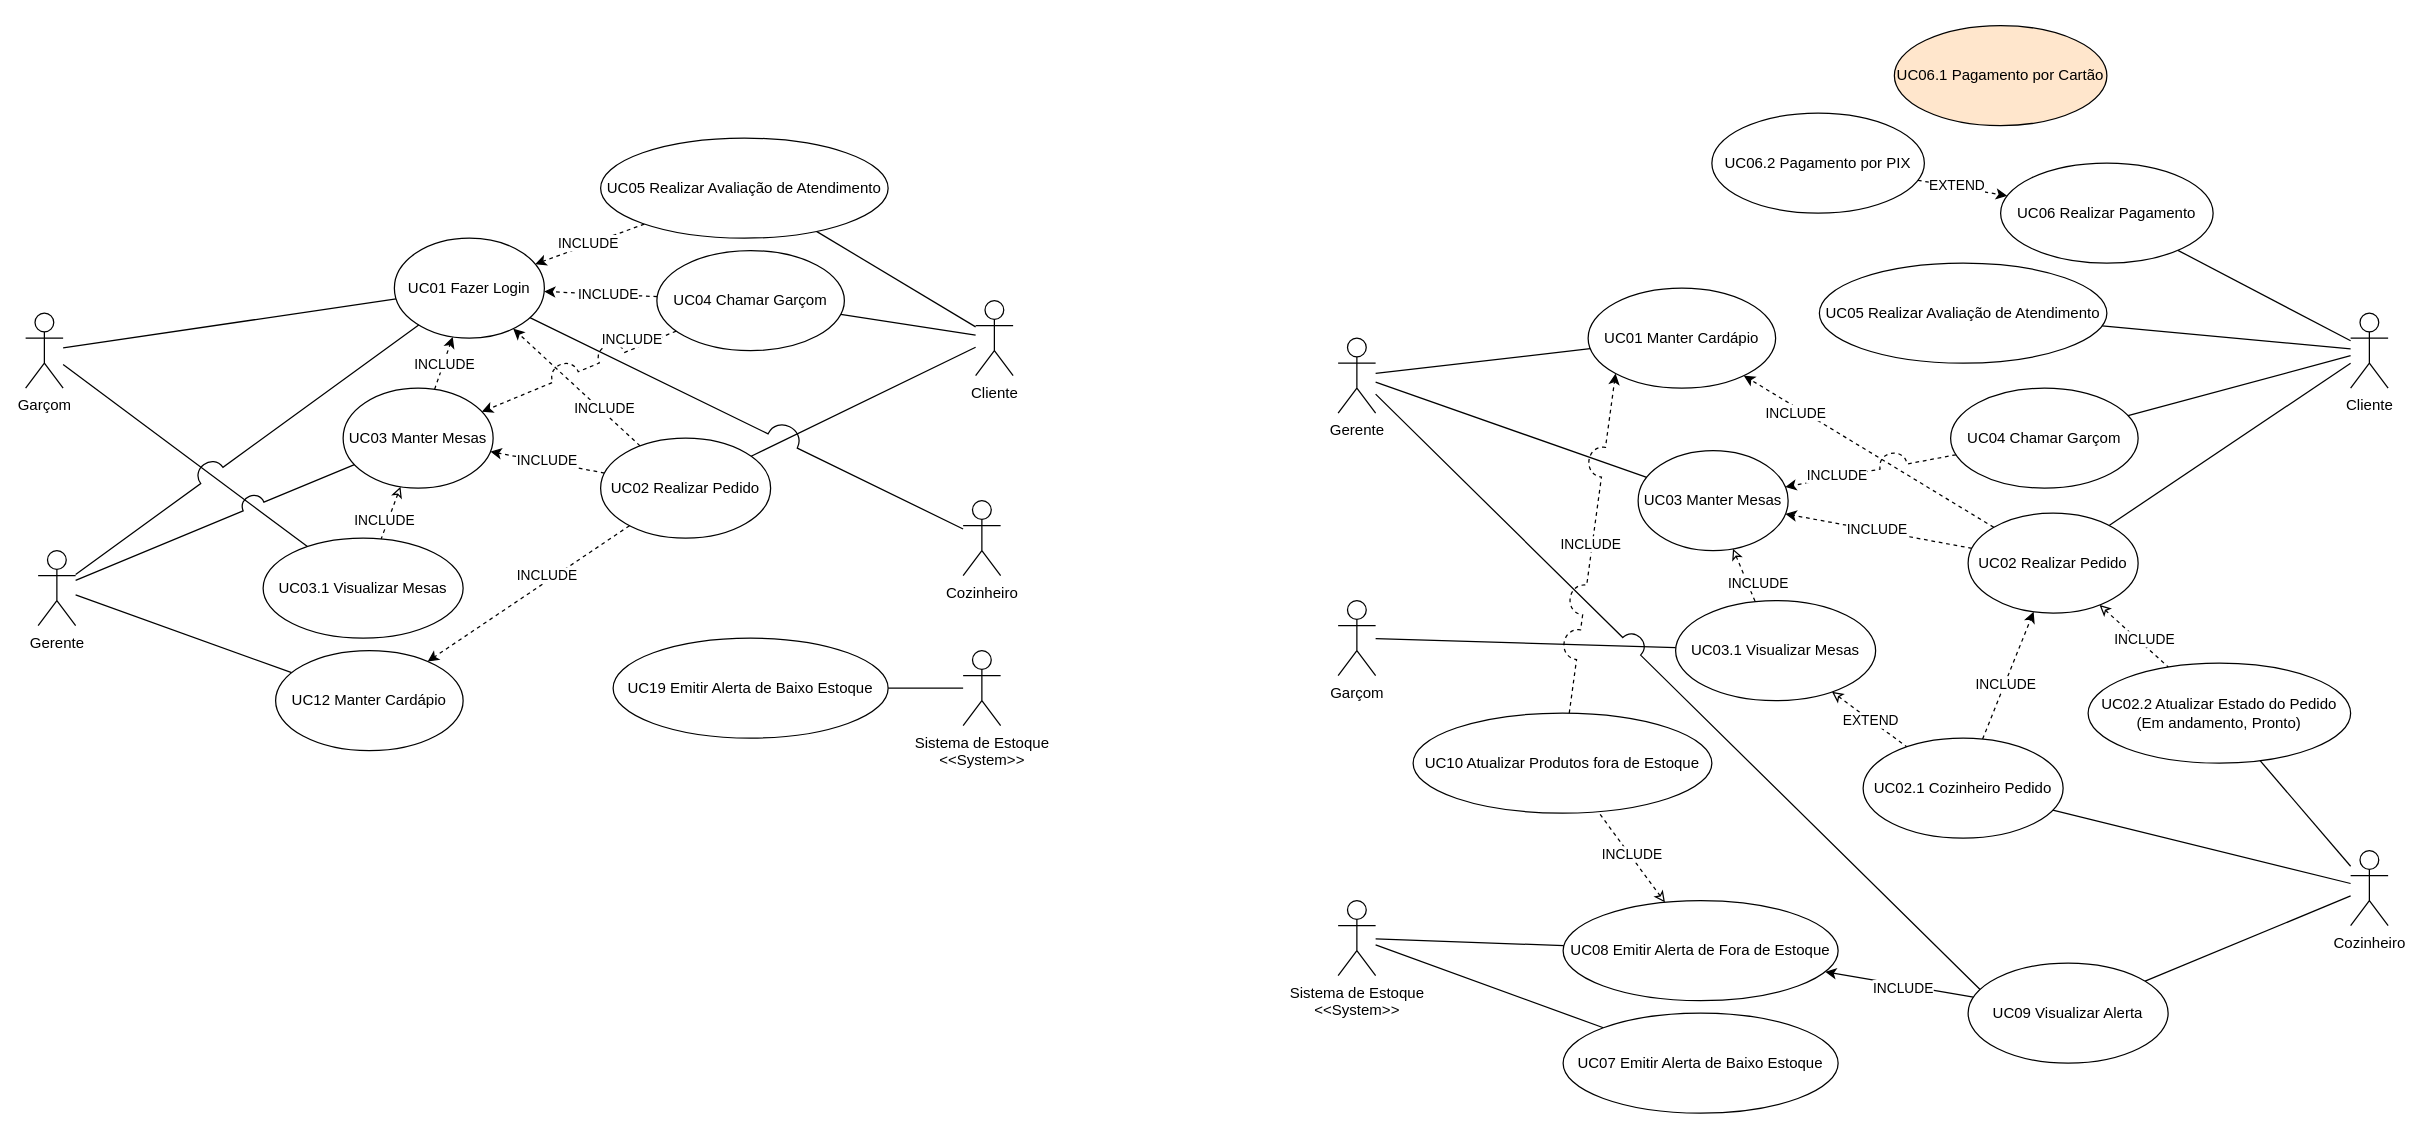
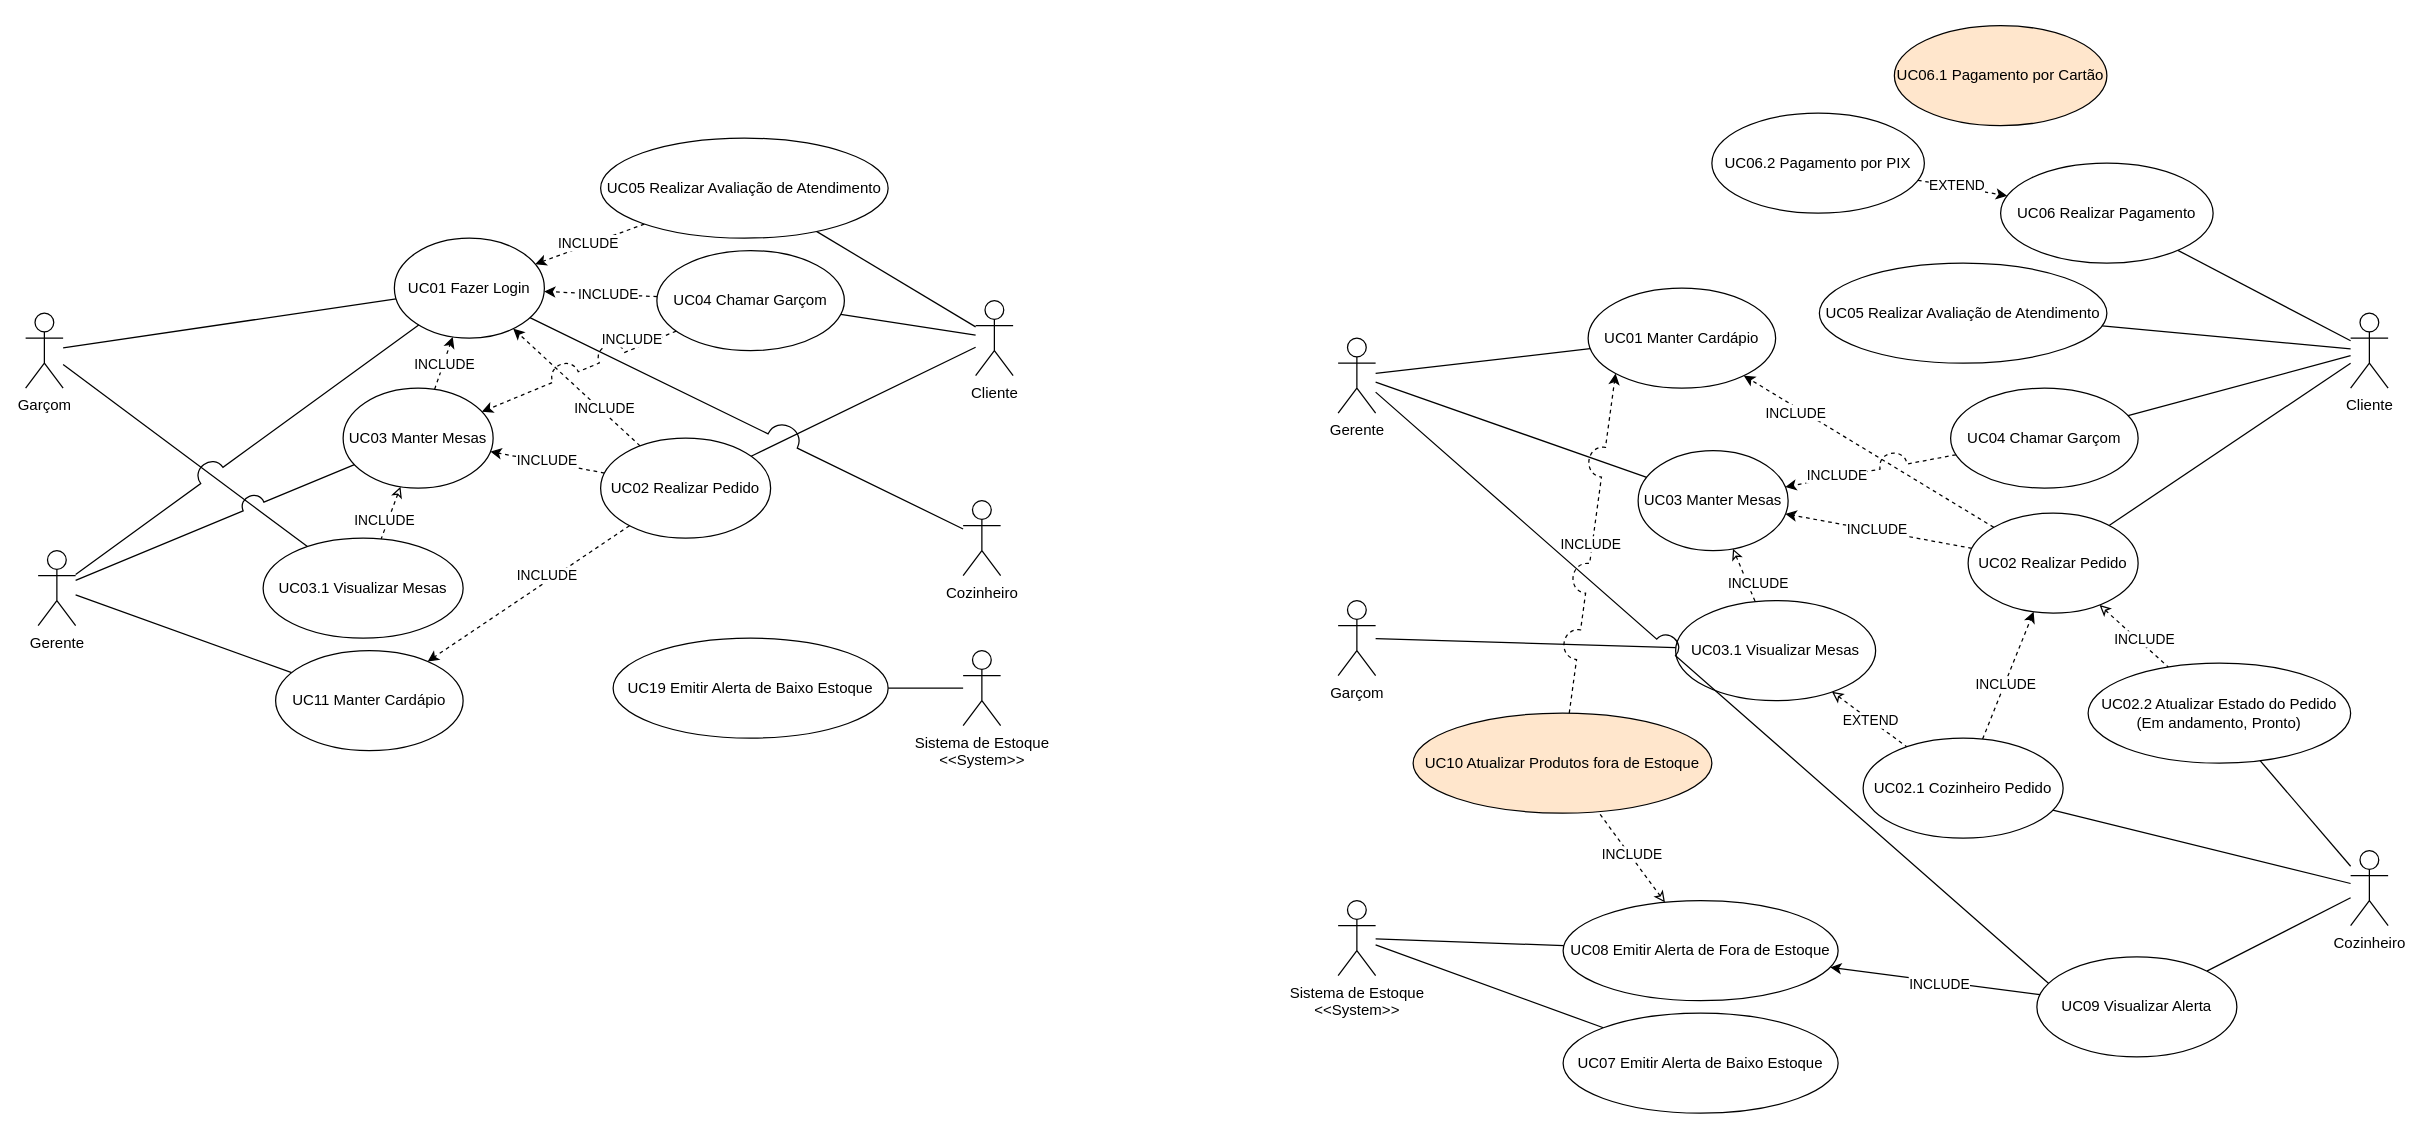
(369, 701) -> (369, 701)
(1563, 763) -> (1563, 763)
(2068, 1013) -> (2137, 1007)
